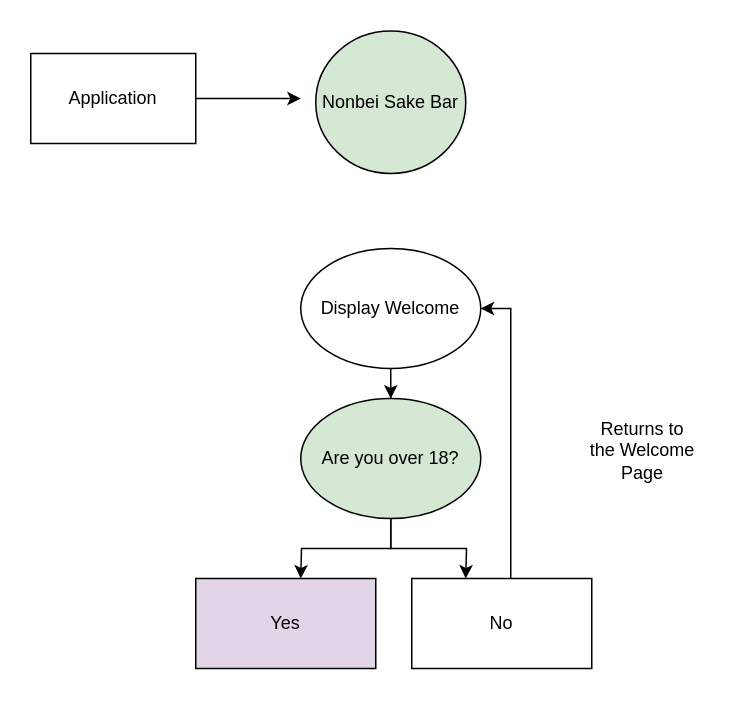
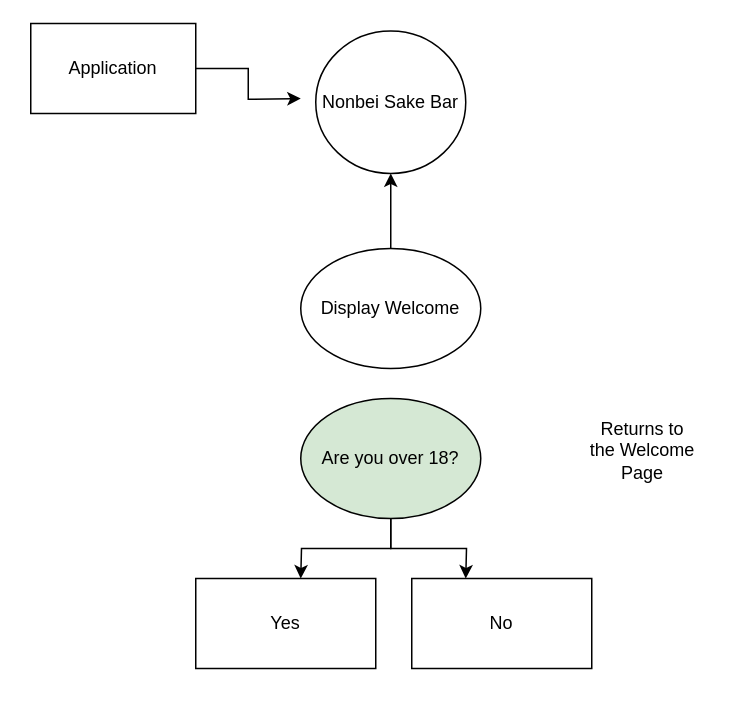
(113, 98) -> (113, 68)
(391, 102) -> (391, 102)
(391, 388) -> (391, 216)
(511, 433) -> none
(286, 623) -> (286, 623)
